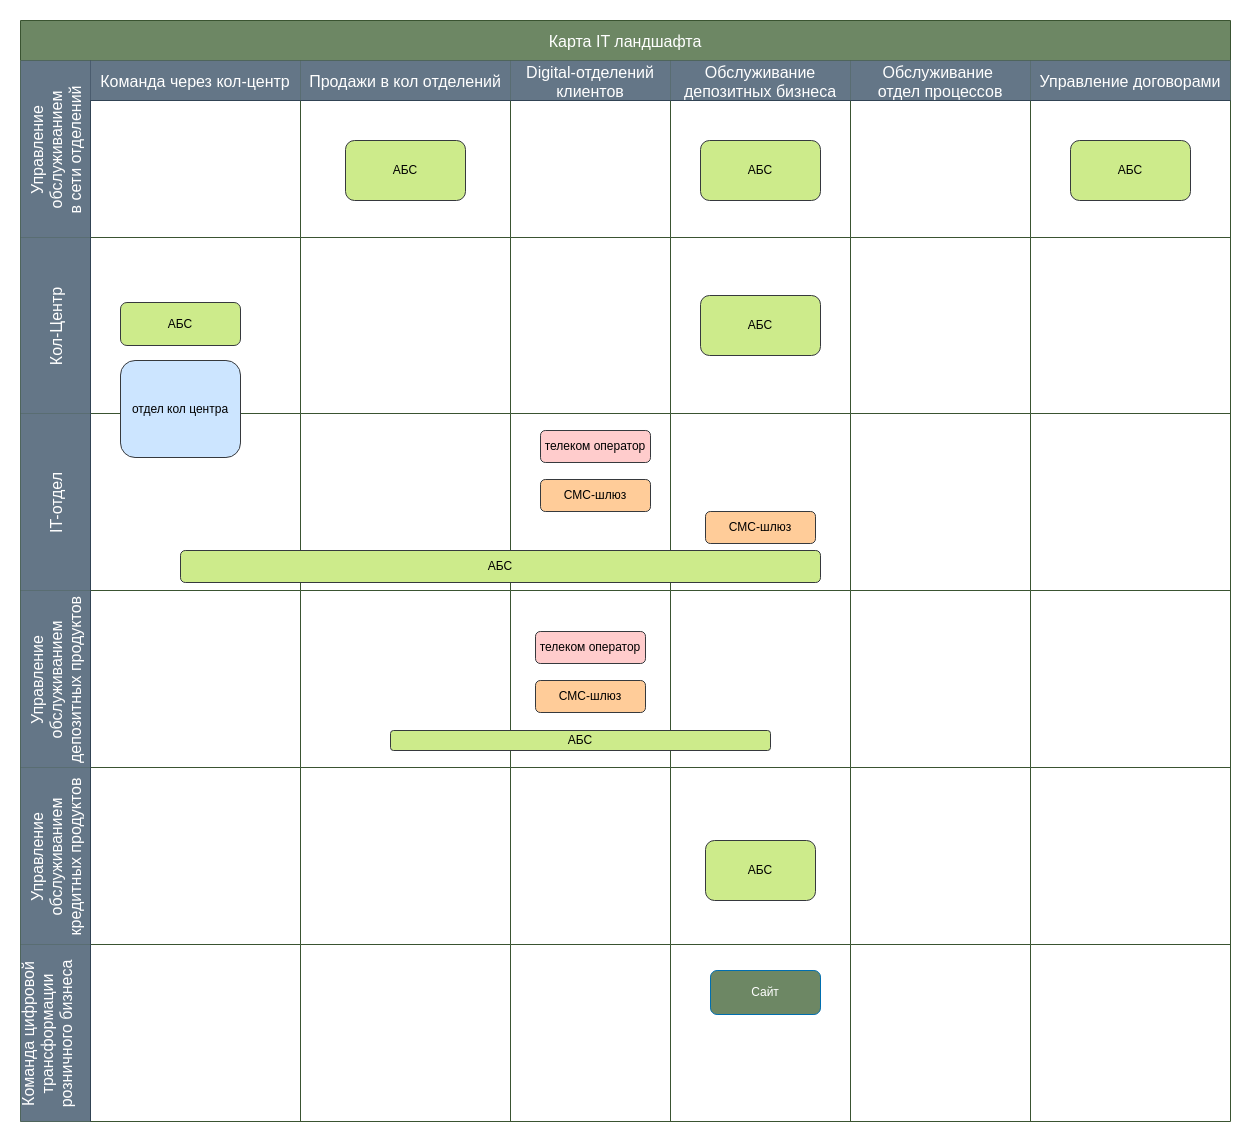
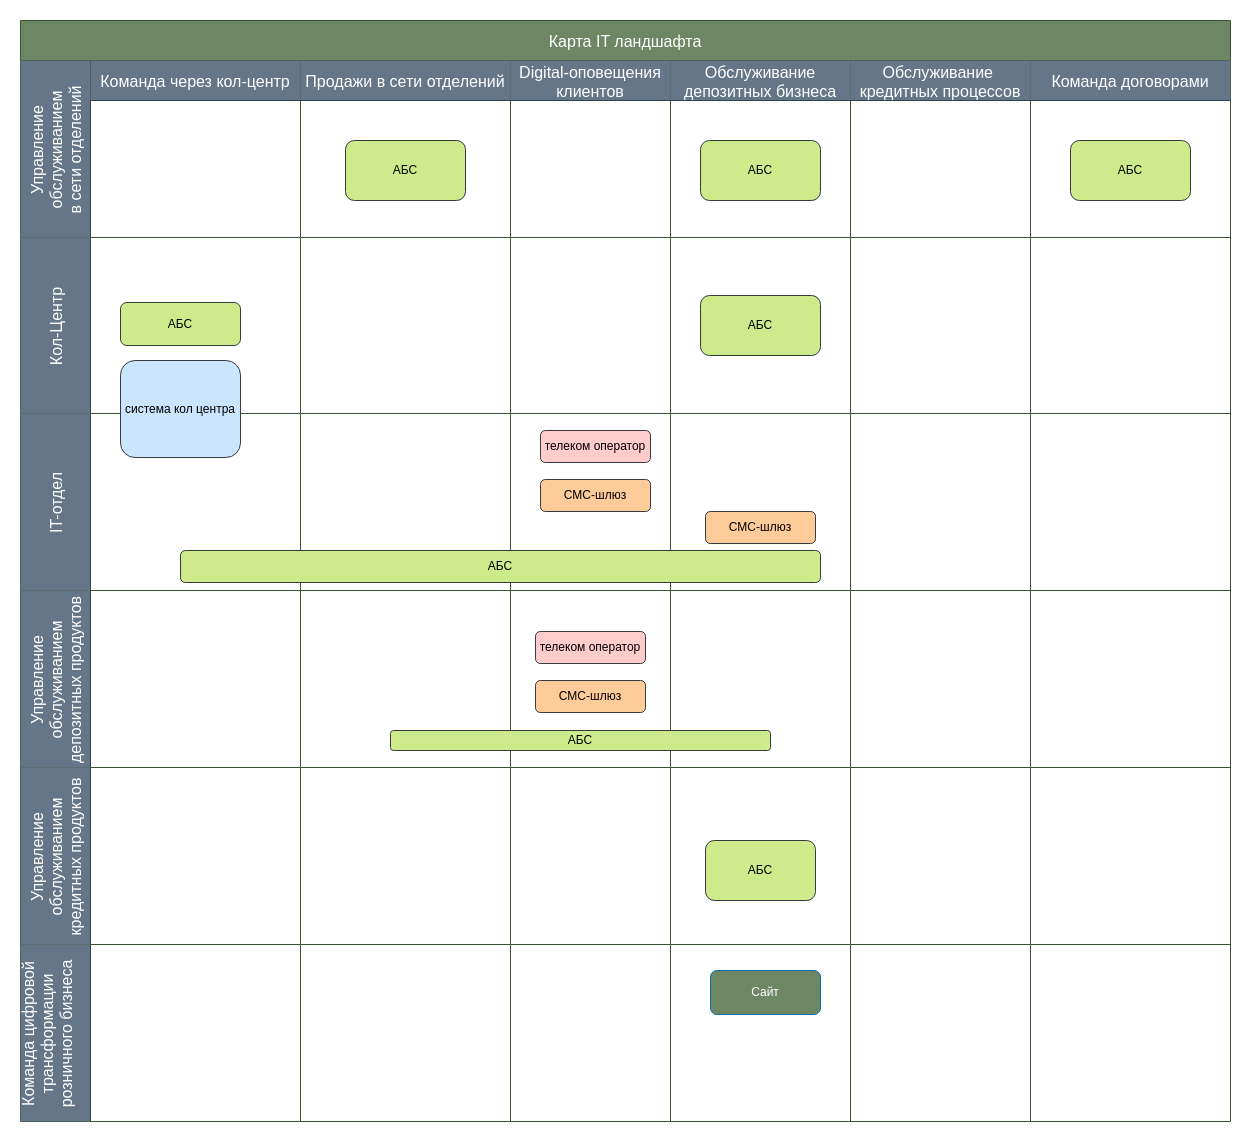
(590, 72) -> (590, 72)
(940, 72) -> (940, 72)
(405, 82) -> (405, 82)
(1130, 82) -> (1130, 82)
(181, 410) -> (181, 410)
